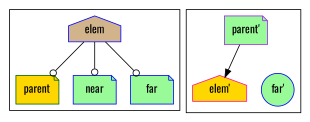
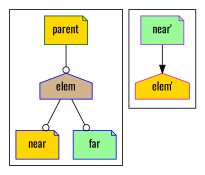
(246, 30) -> (162, 30)
(70, 56) -> (66, 56)
(95, 90) -> (37, 145)
(278, 90) -> none
